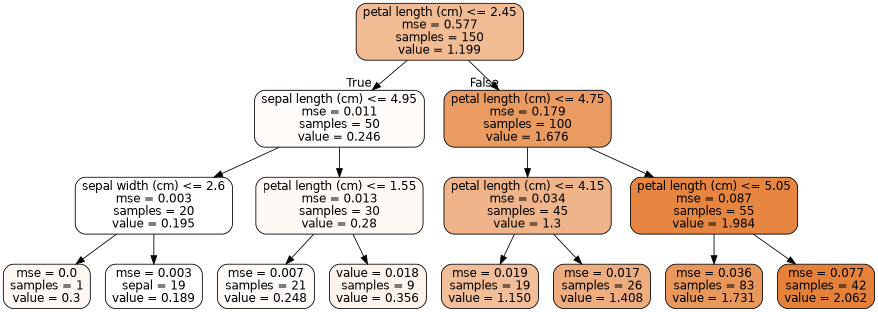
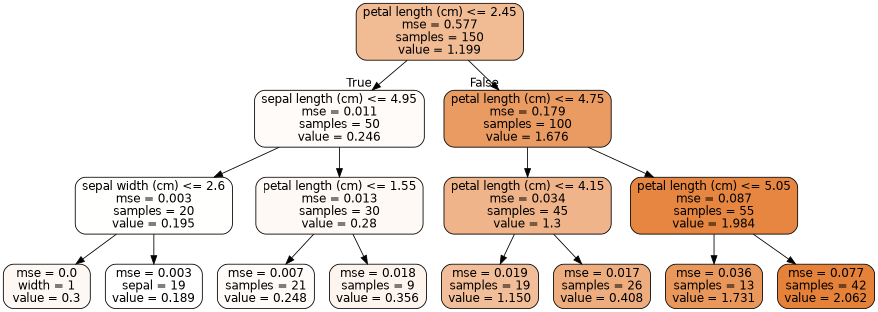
(47, 286) -> (47, 286)
(378, 286) -> (378, 286)
(602, 286) -> (602, 286)
(714, 286) -> (714, 286)
